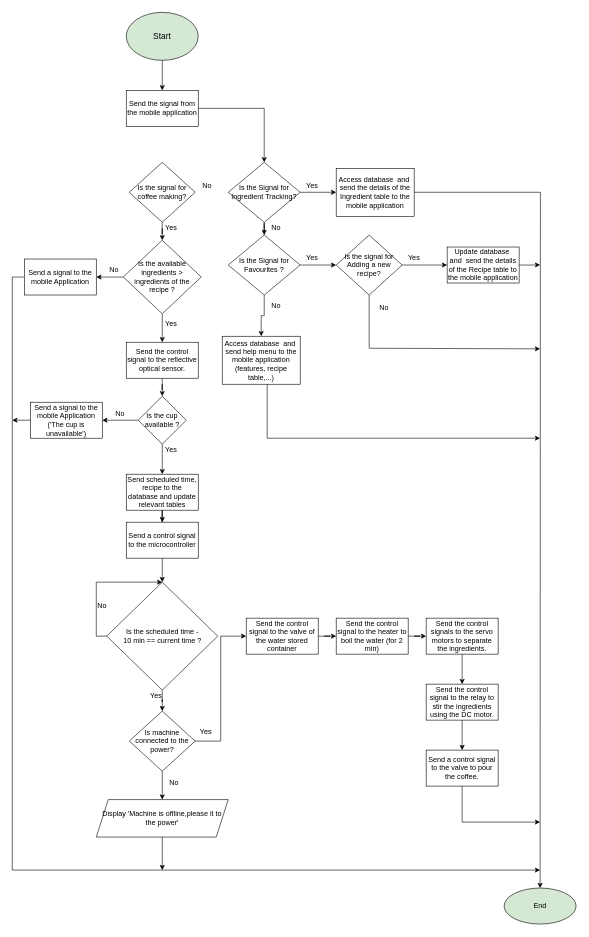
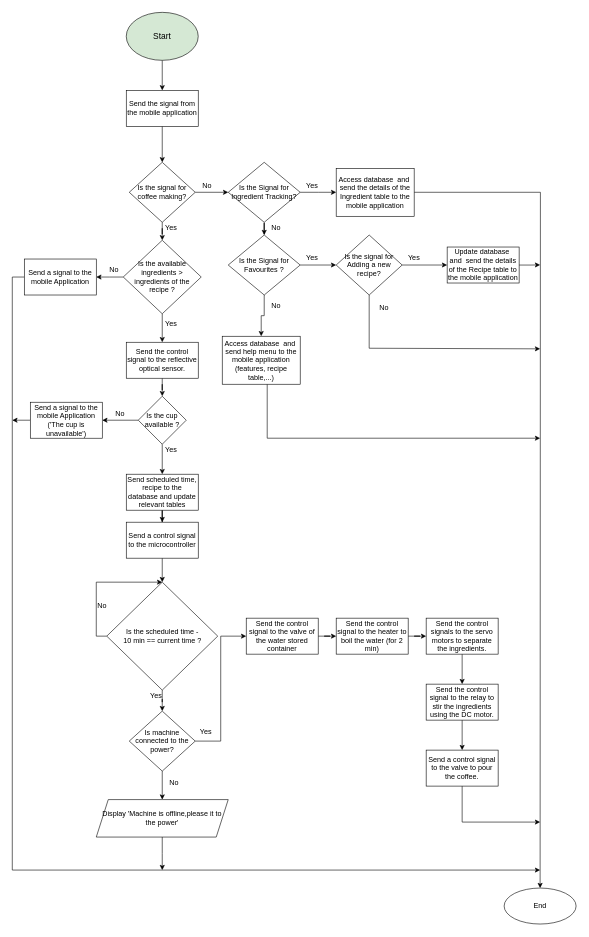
(263, 108) -> (162, 156)
none -> (222, 192)
(540, 906) -> (540, 906)
